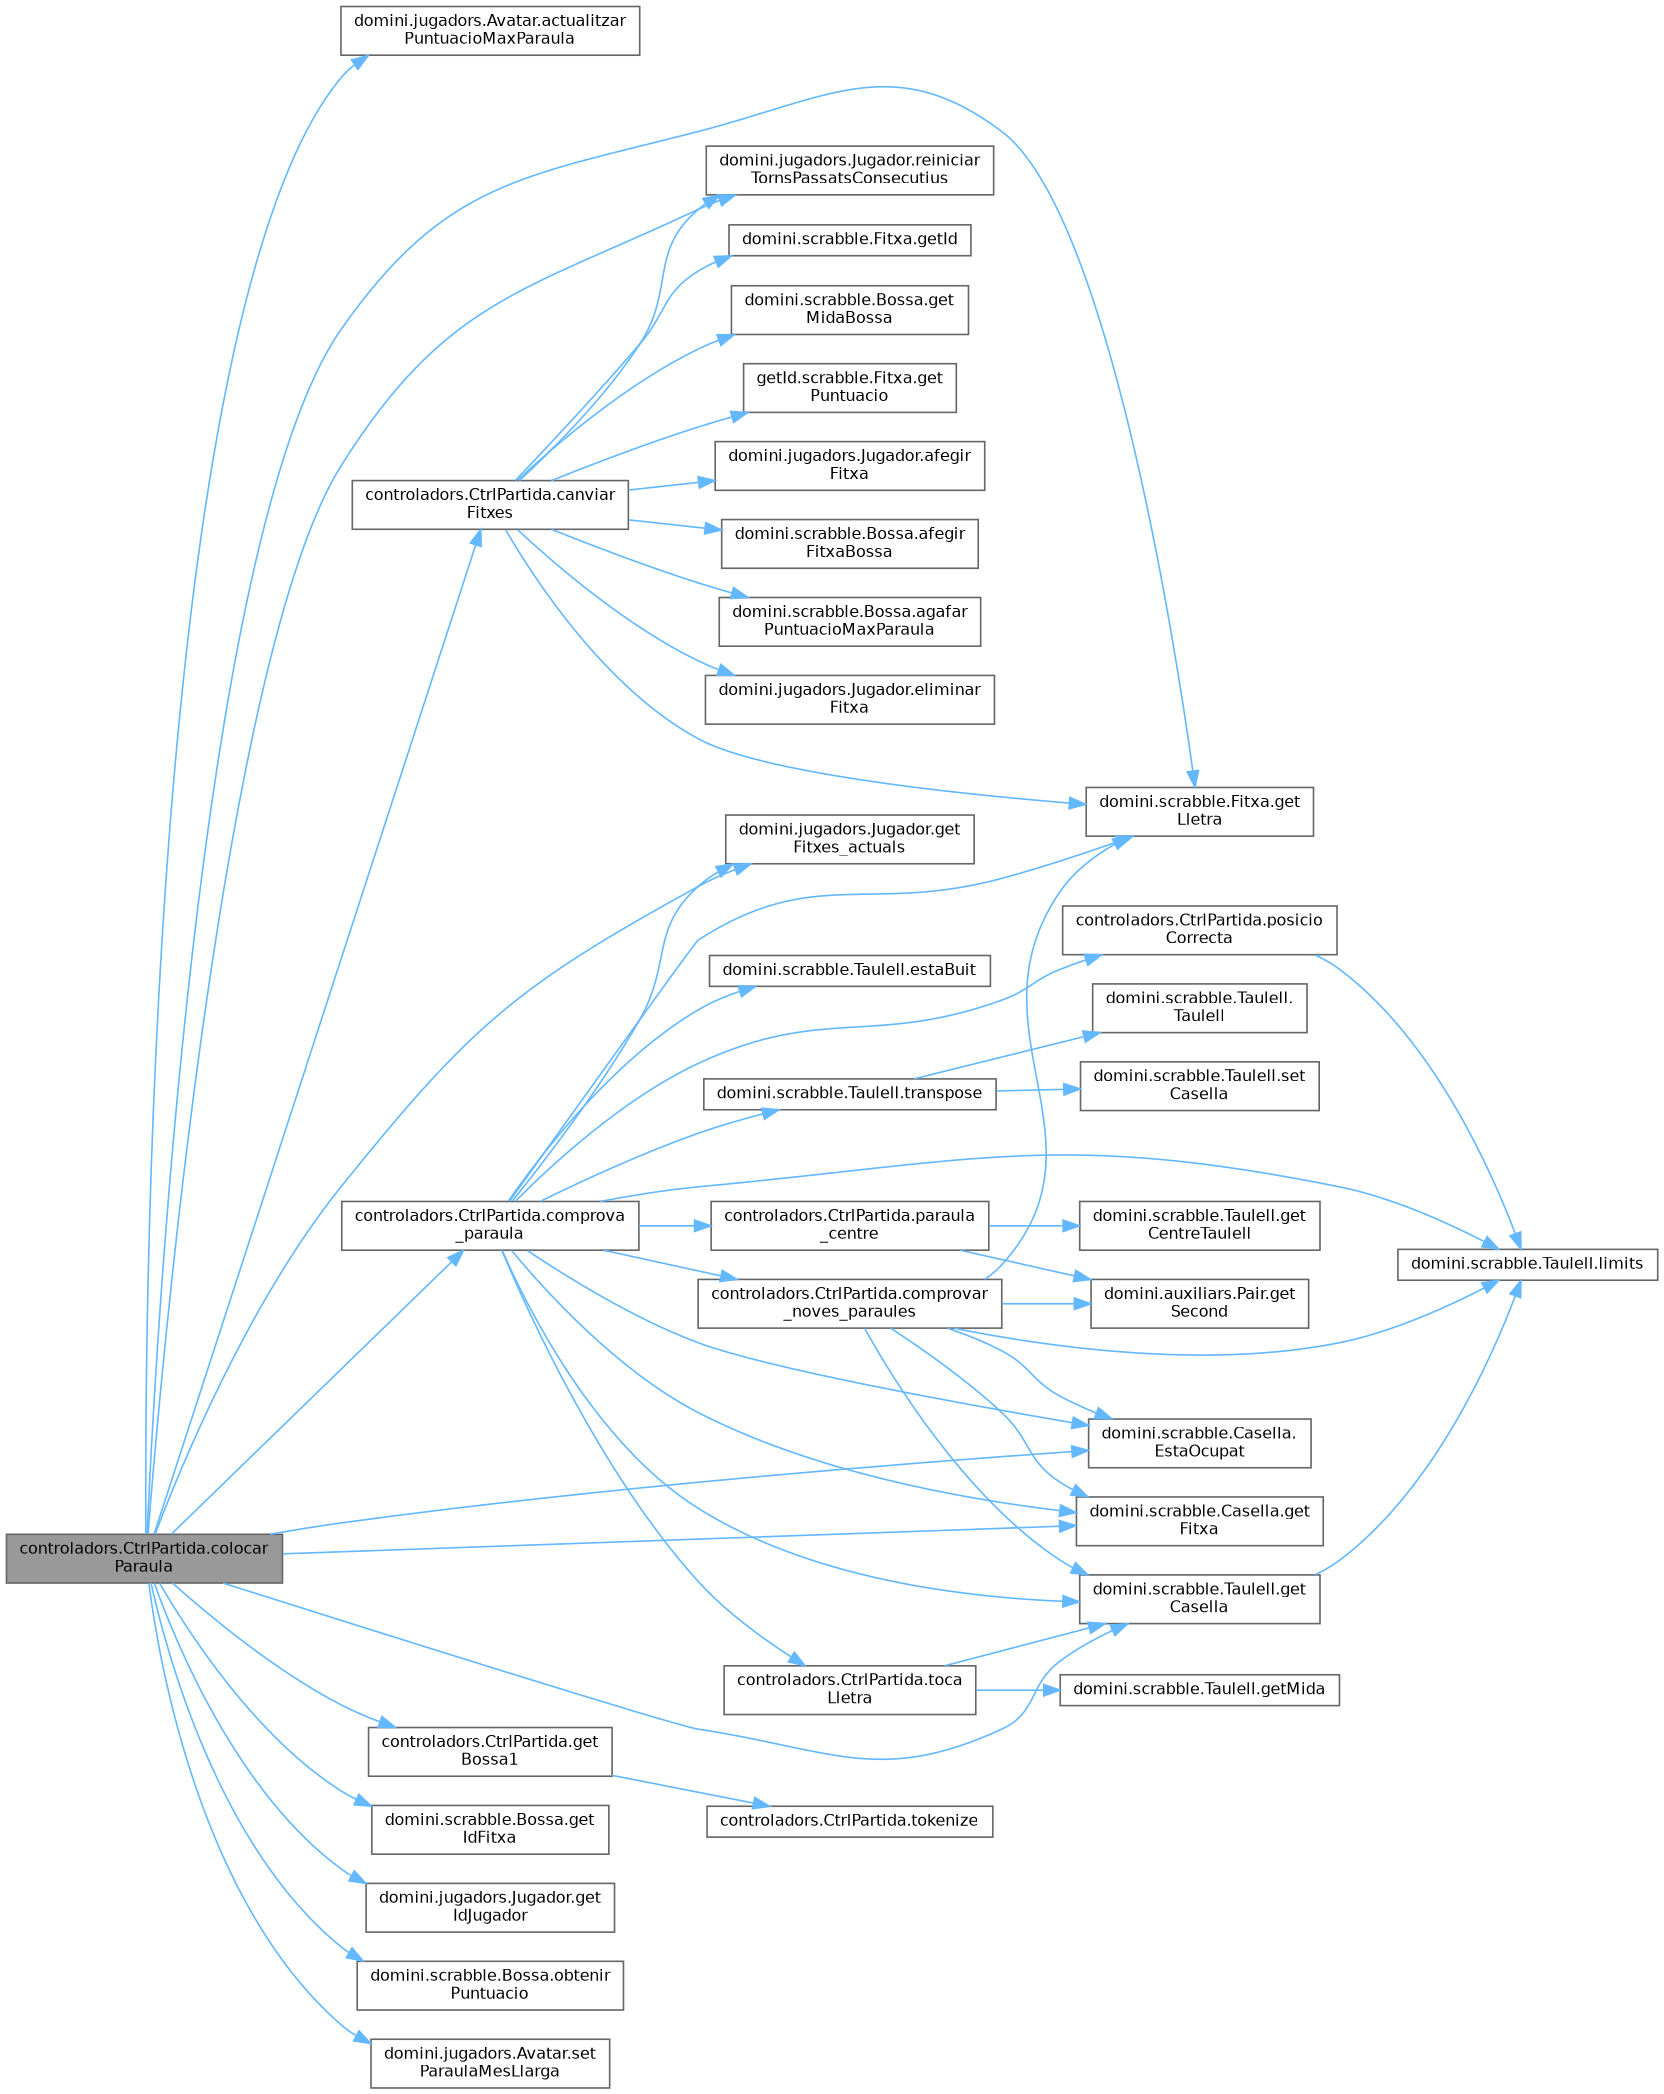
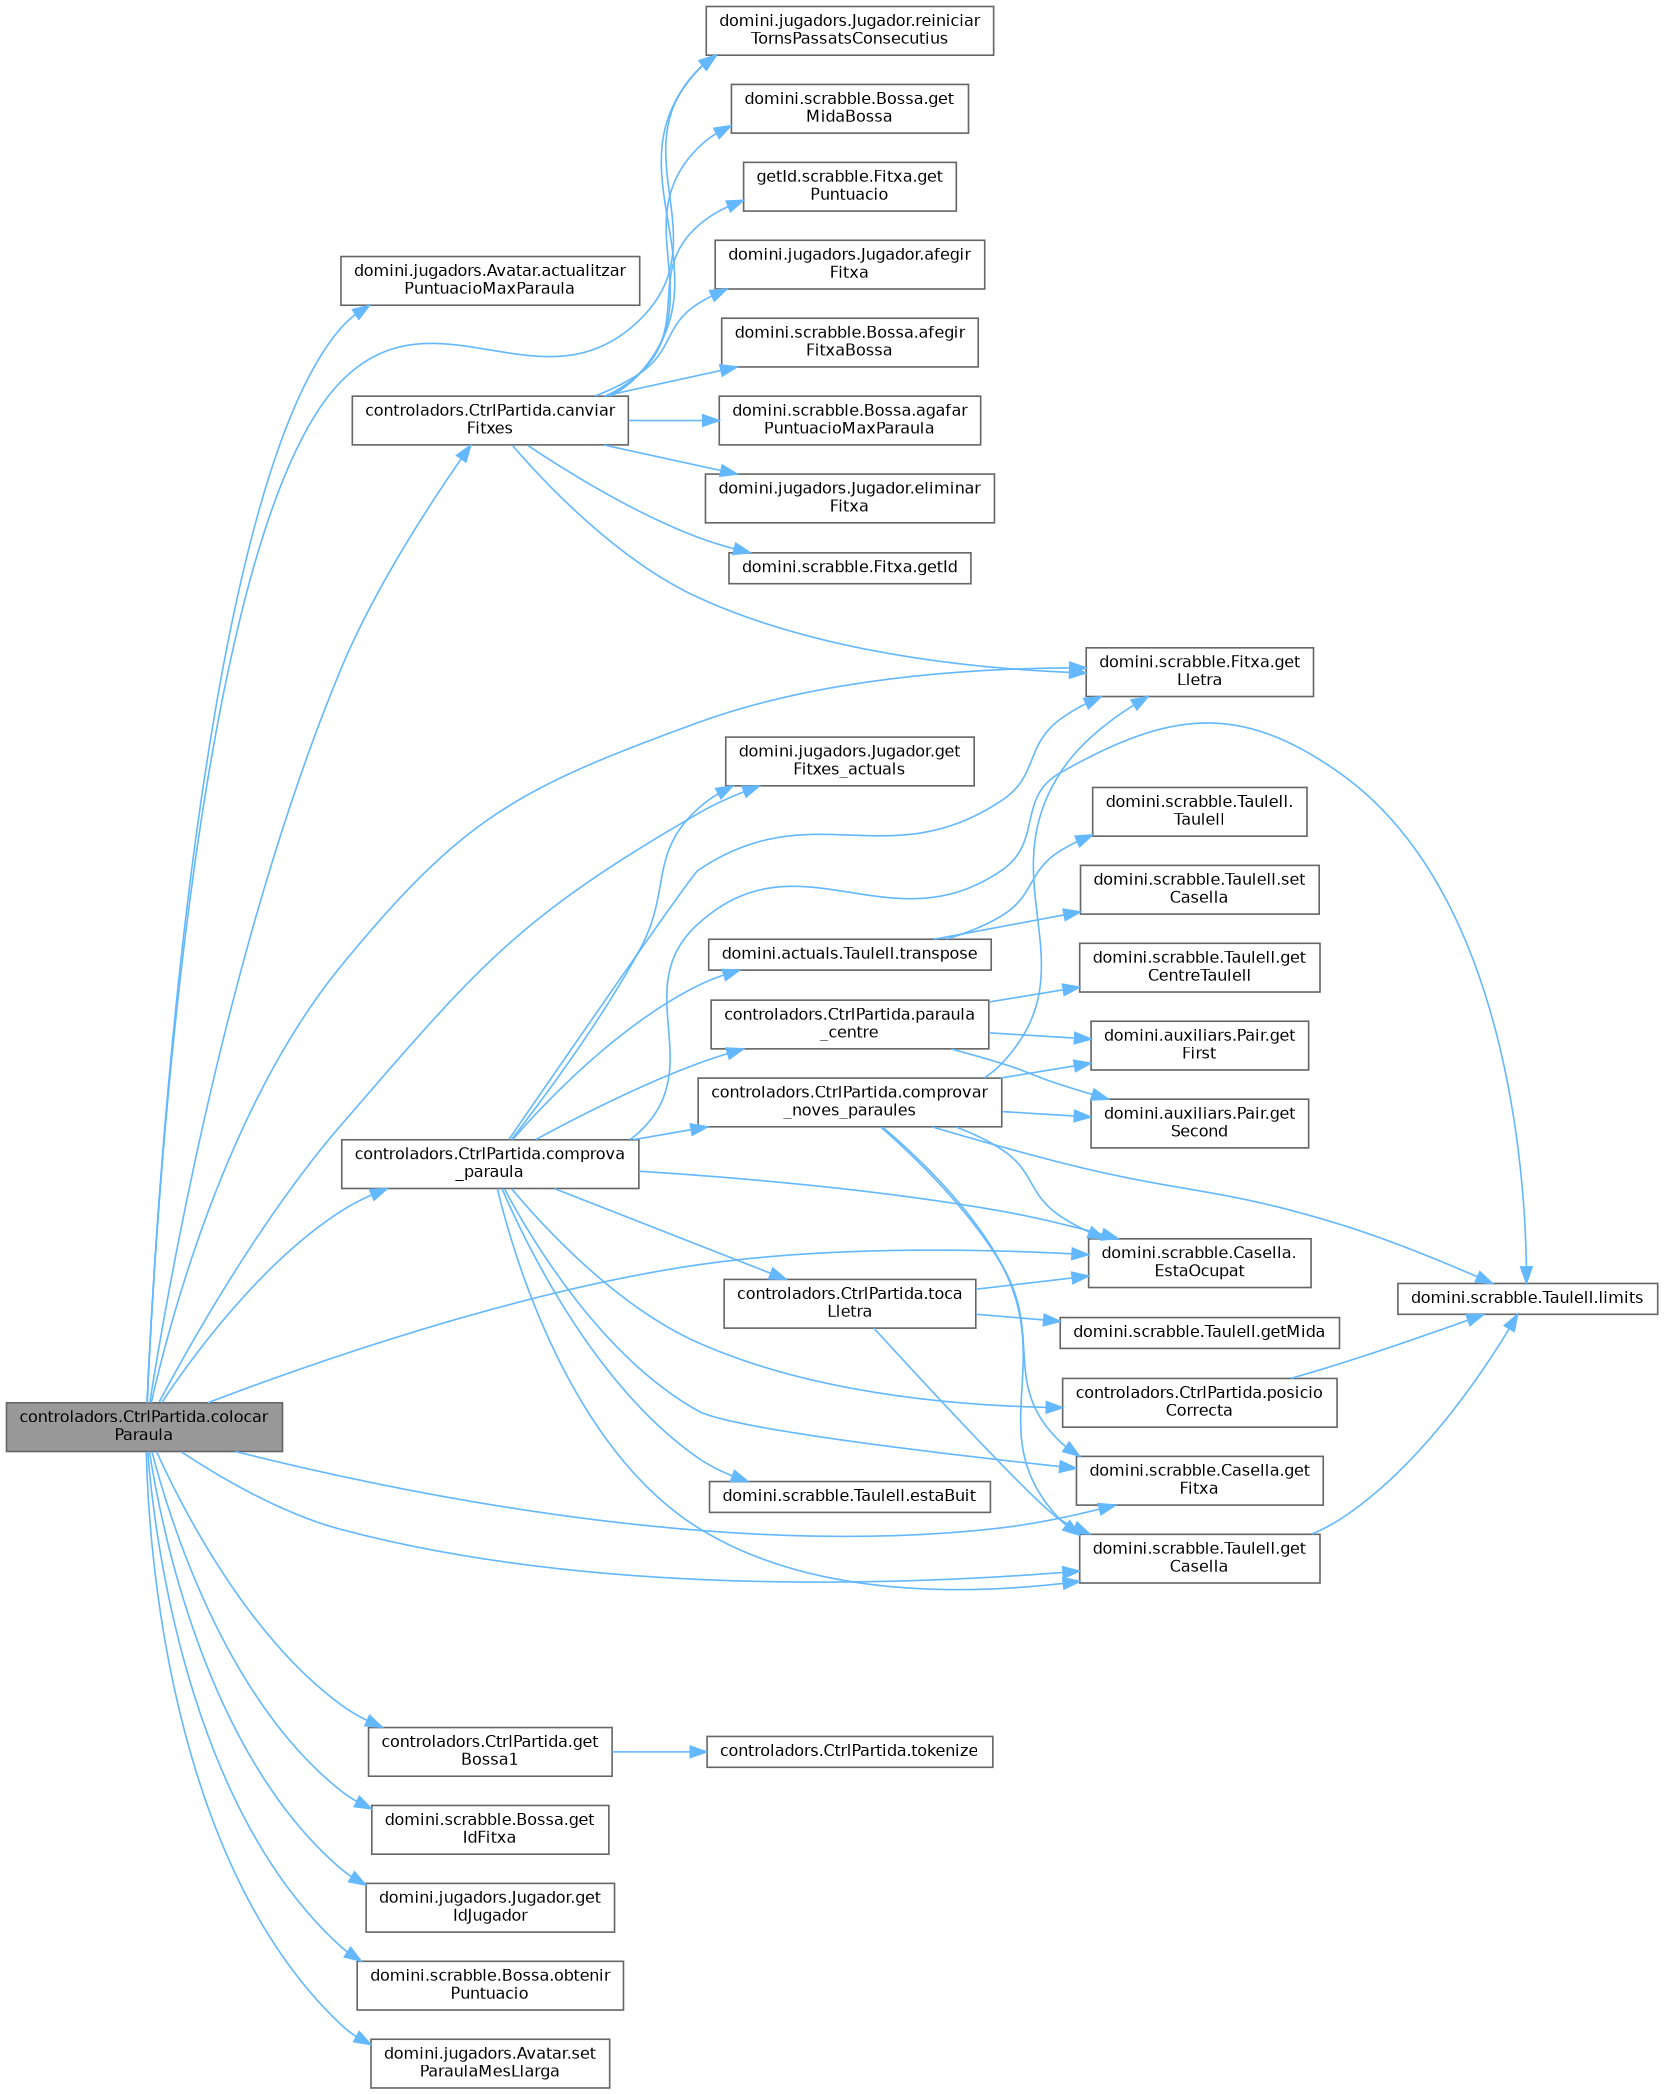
none -> (1200, 1046)
(850, 1094) -> (850, 955)
none -> (1024, 1284)
